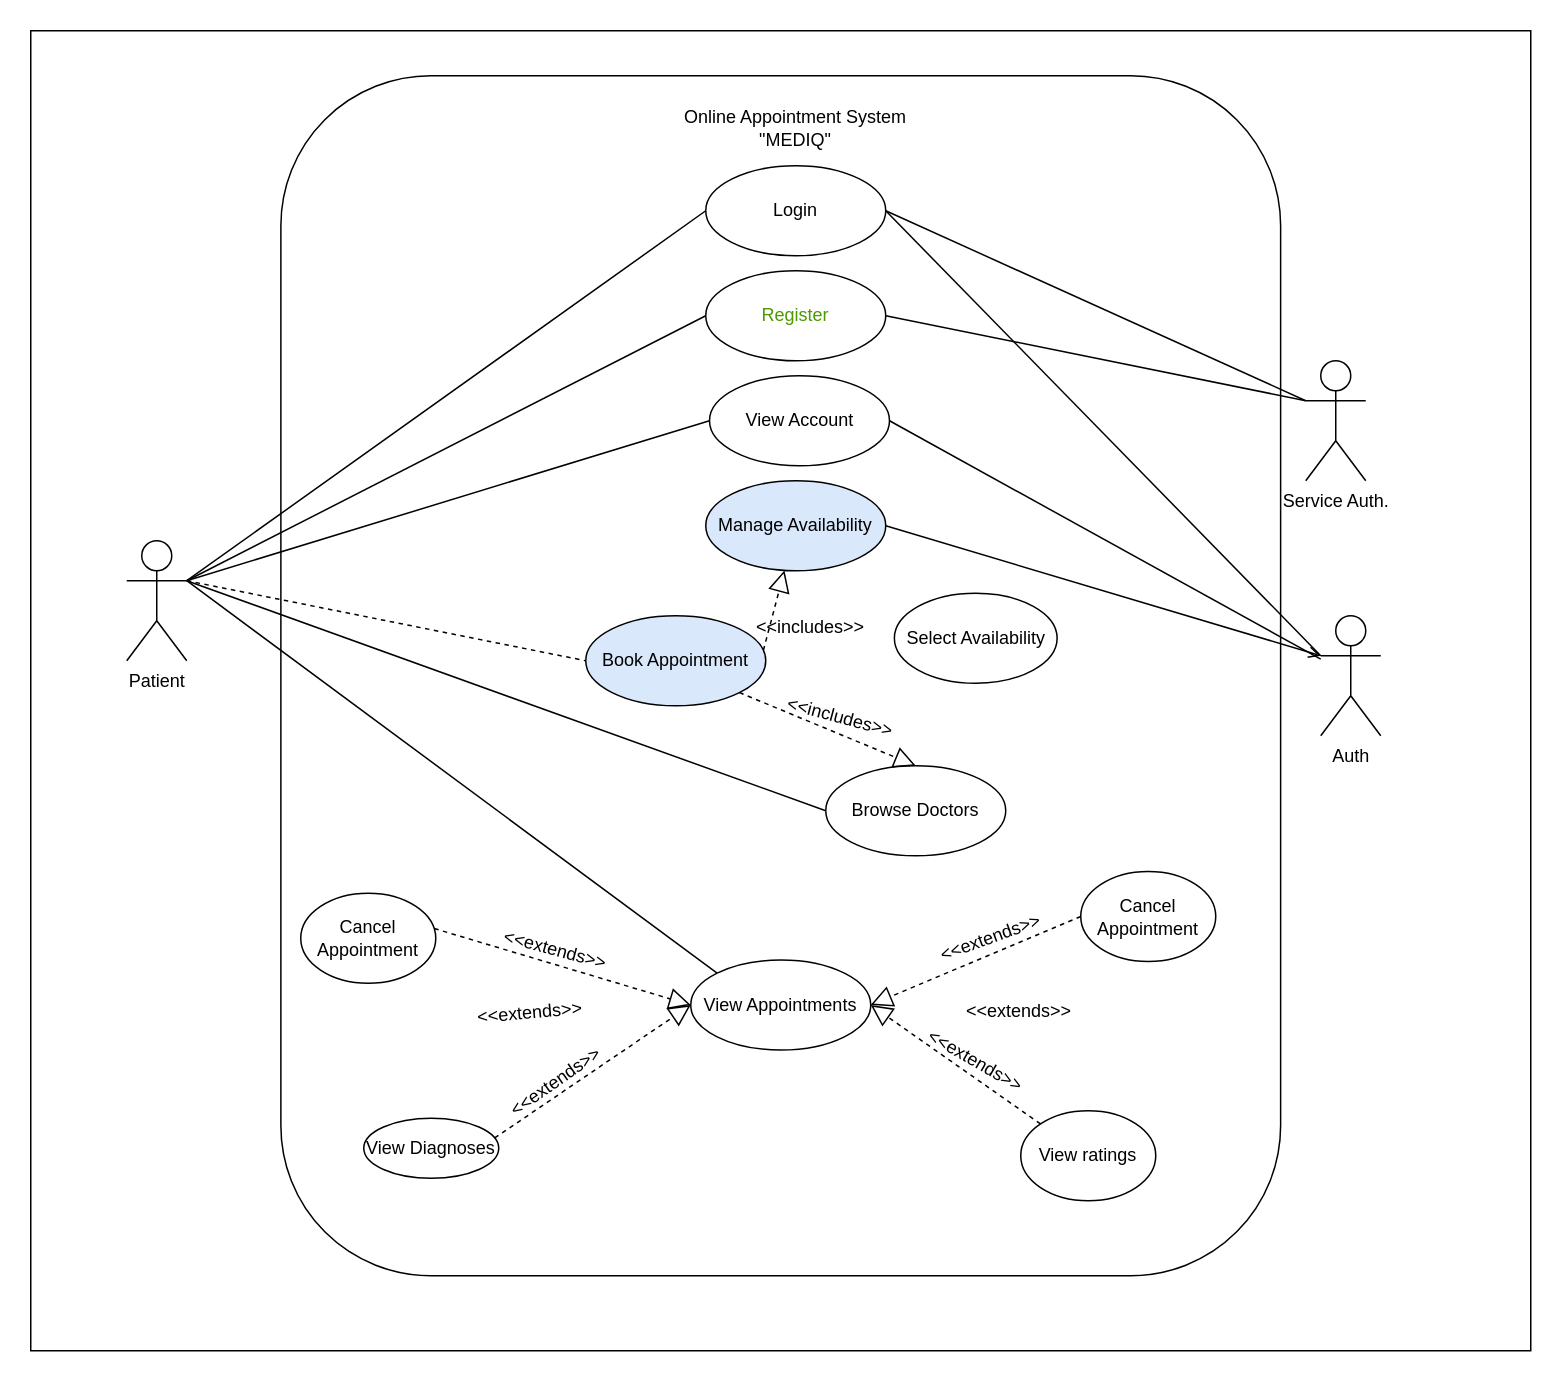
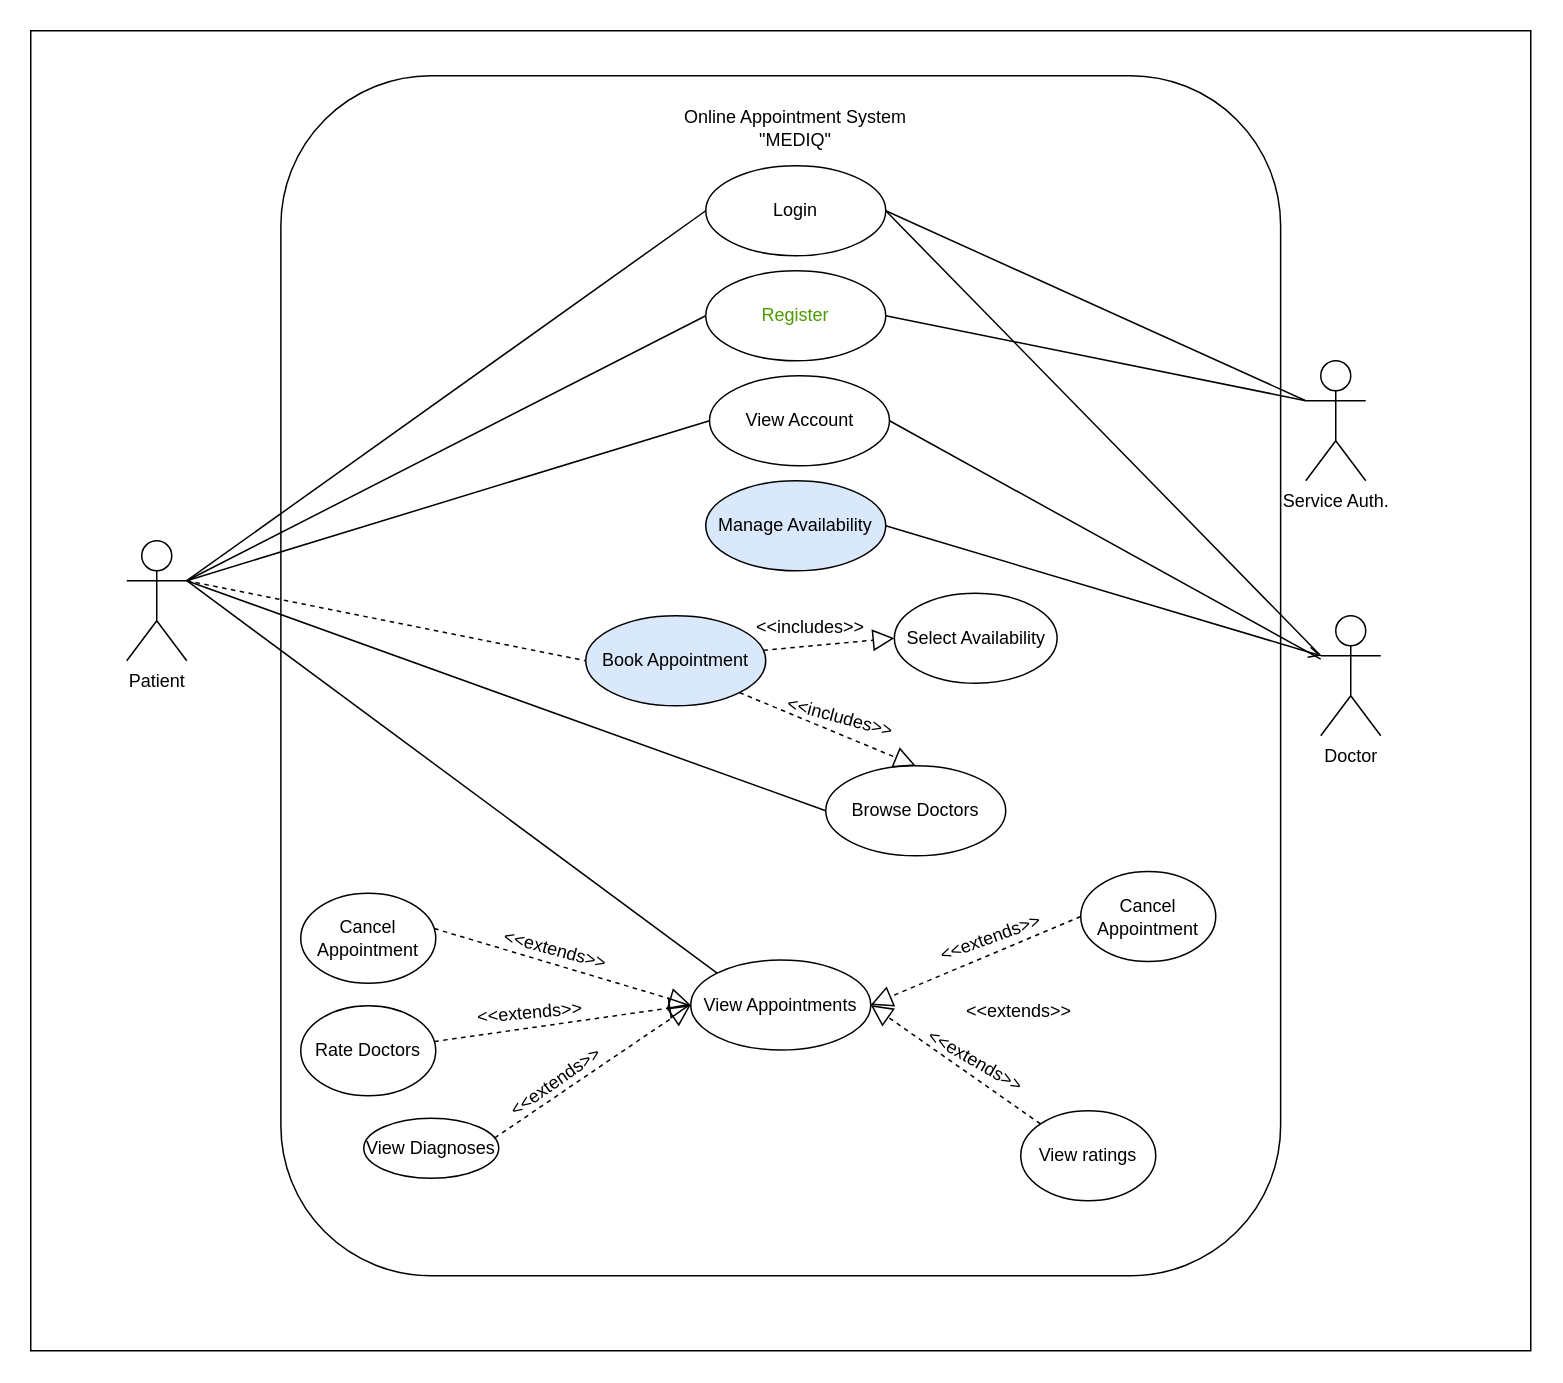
(771, 621) -> (818, 645)
(1352, 757) -> (1352, 757)
none -> (552, 1025)
none -> (368, 1051)
